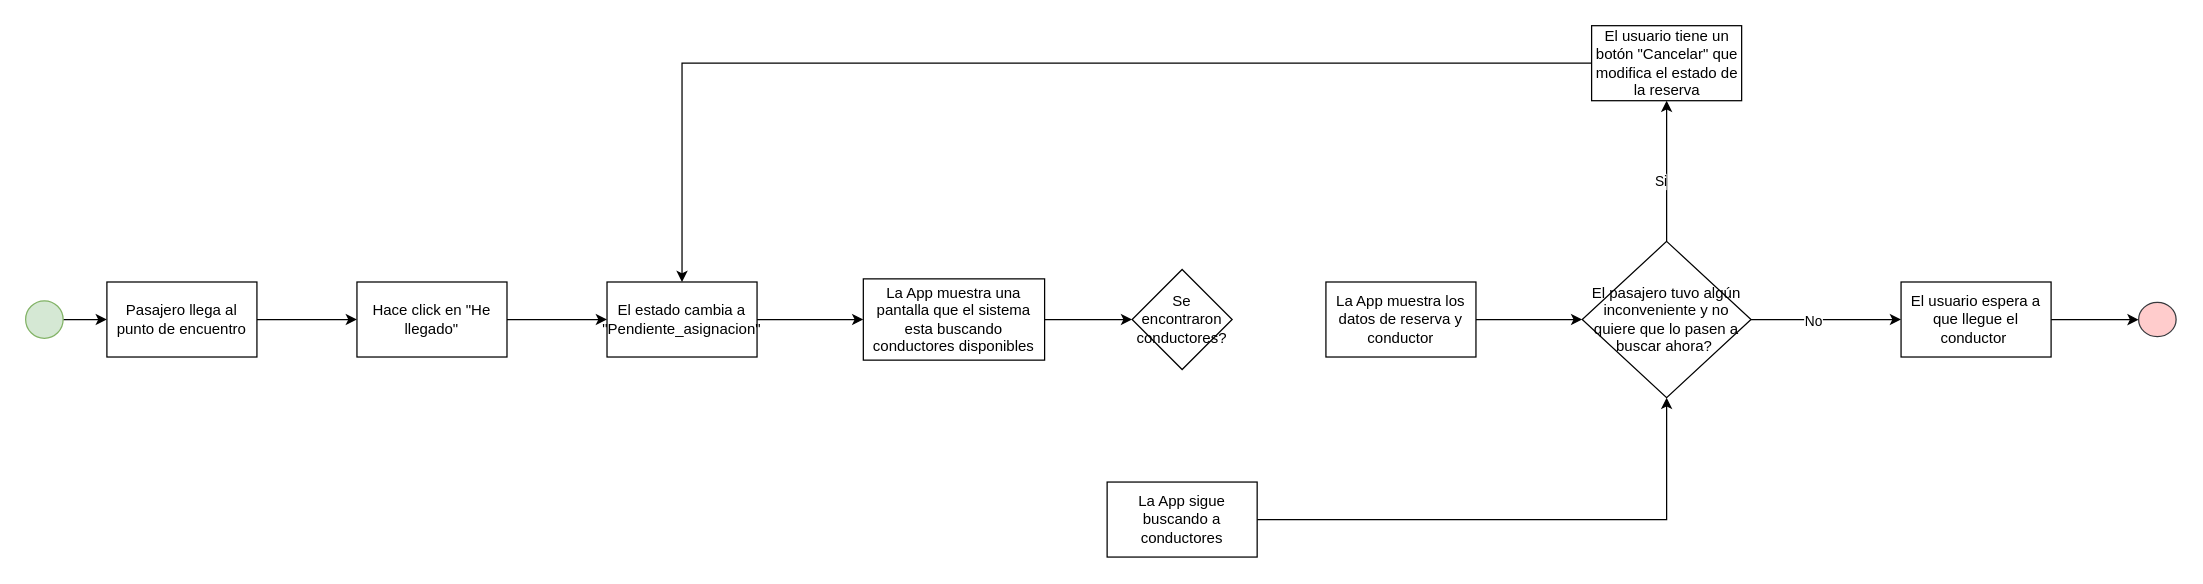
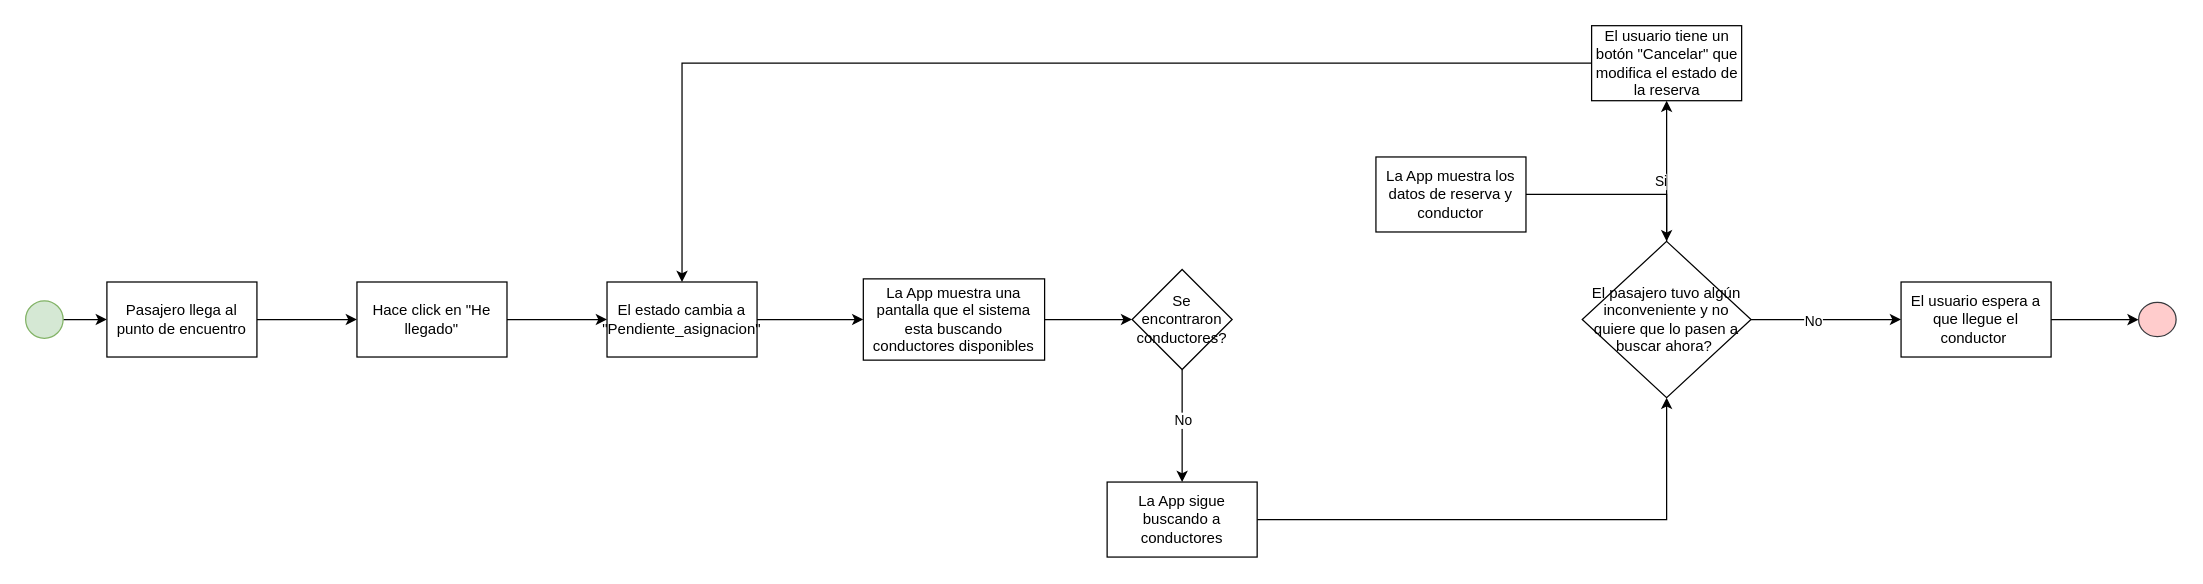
(1401, 319) -> (1451, 194)
none -> (1182, 422)
